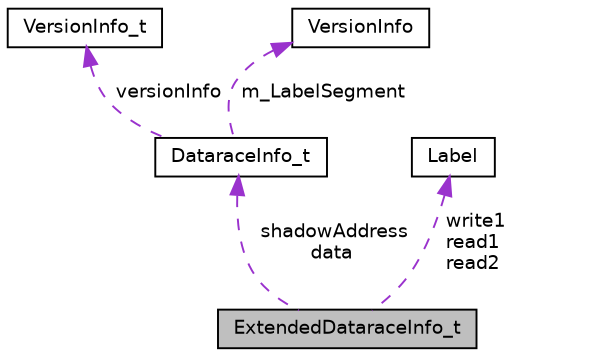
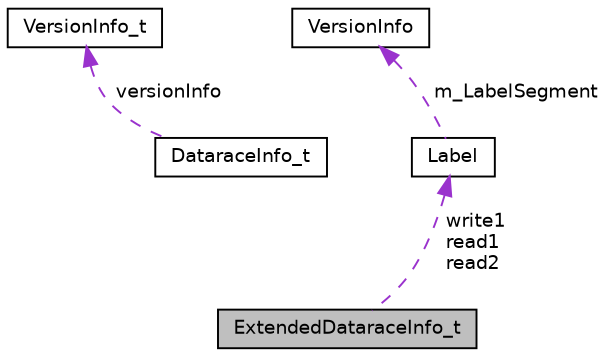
(233, 86) -> (423, 97)
(249, 264) -> none
